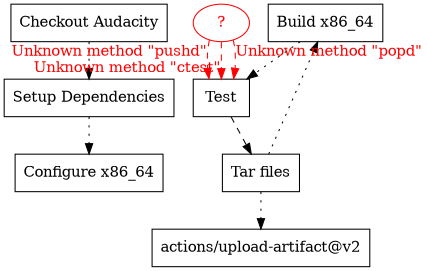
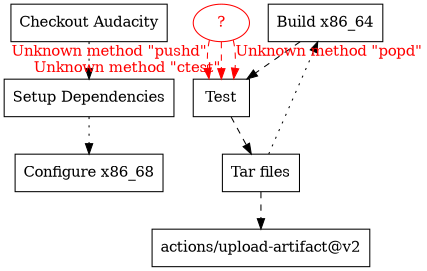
(278, 57) -> (278, 57)
(89, 173) -> (89, 173)
(261, 205) -> (261, 205)
